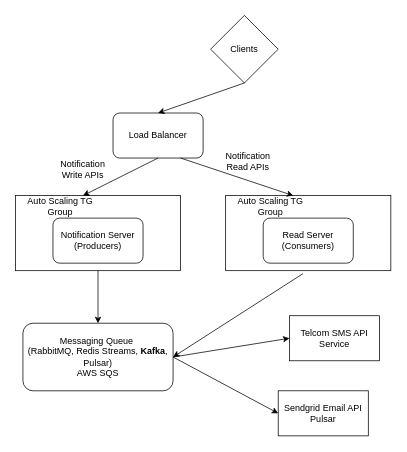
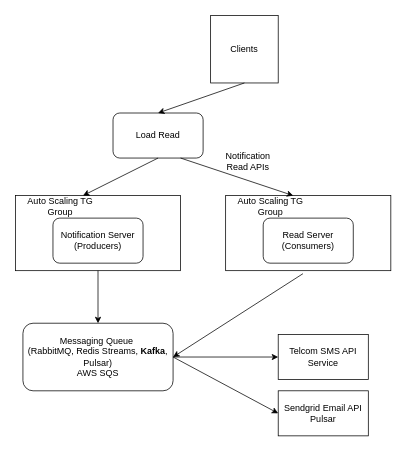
(244, 49) -> (244, 49)
(158, 135) -> (158, 135)
(83, 169) -> none
(334, 338) -> (323, 357)
